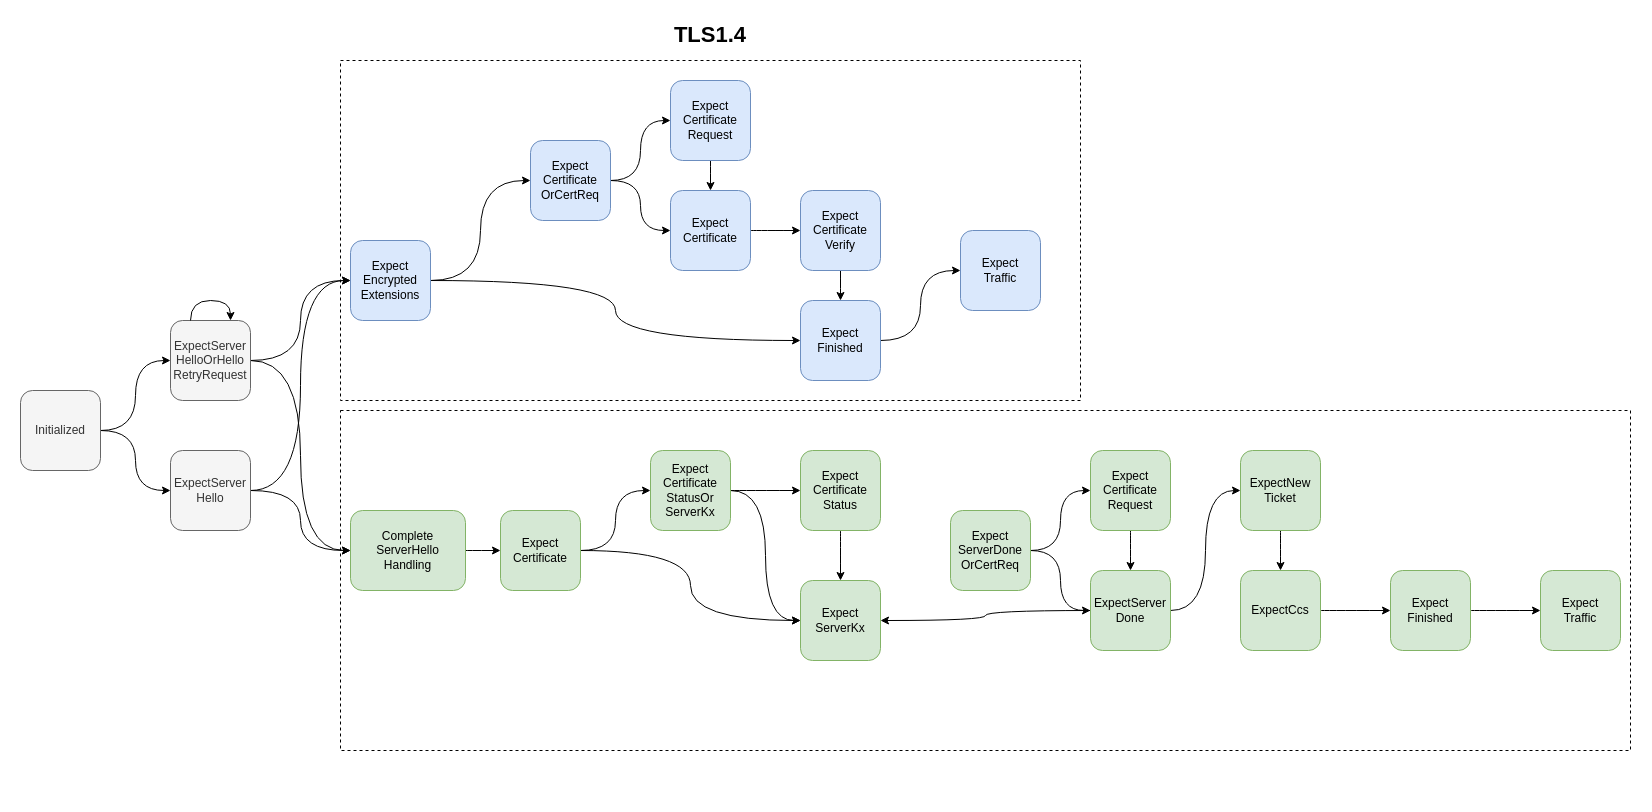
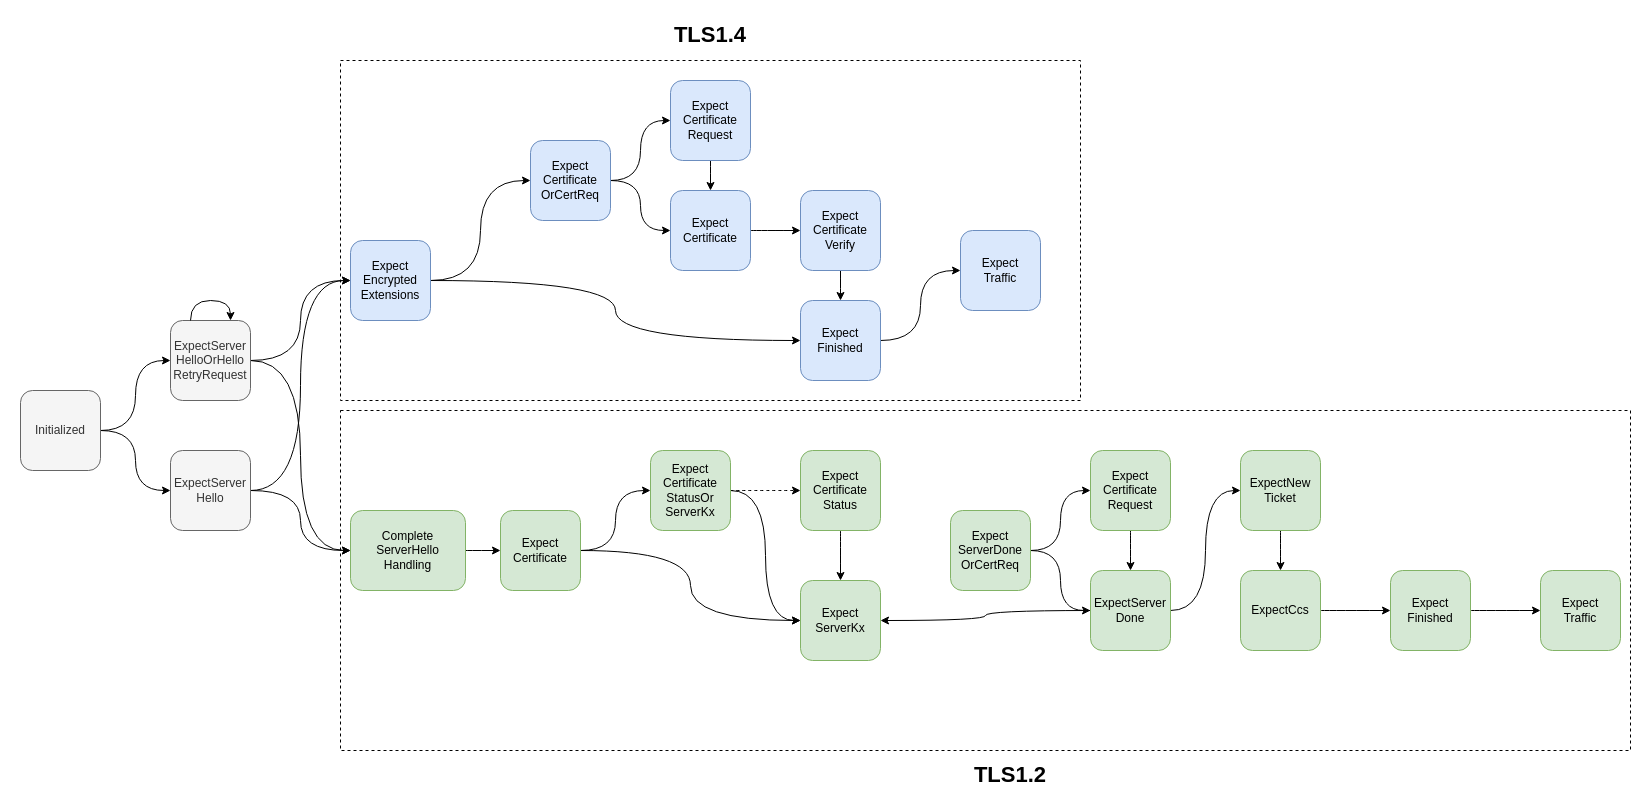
(765, 491) -> (765, 491)
none -> (1011, 776)
